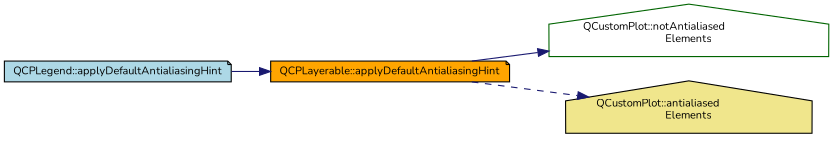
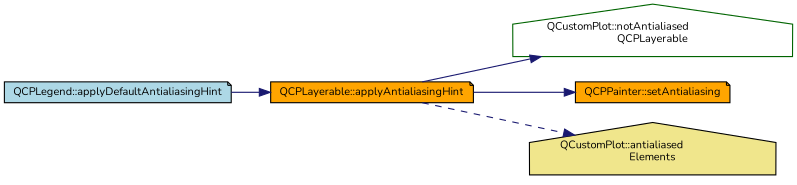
(689, 33) -> (653, 33)
(390, 71) -> (372, 92)
none -> (653, 92)
